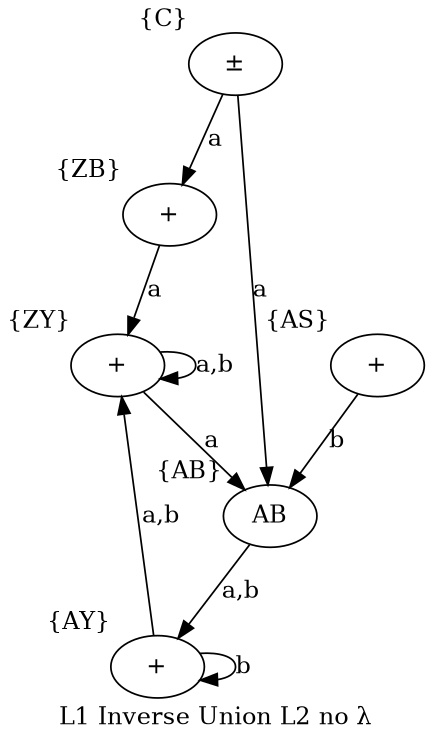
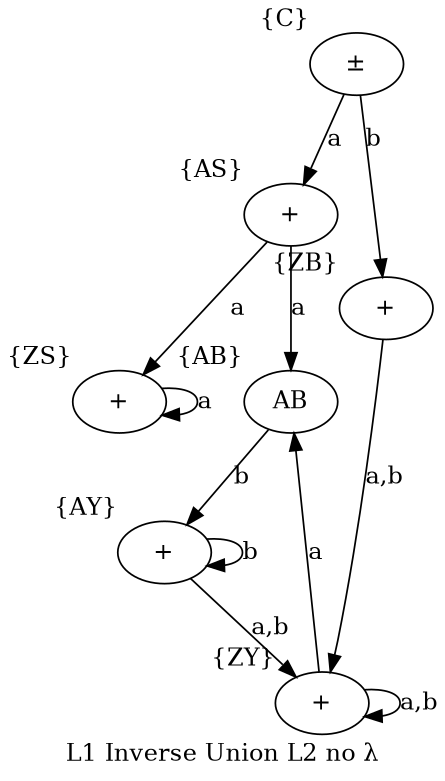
(216, 139) -> (374, 139)
(252, 281) -> (328, 131)
(155, 290) -> (384, 477)
none -> (120, 402)
(338, 441) -> (299, 308)
(241, 591) -> (242, 477)
